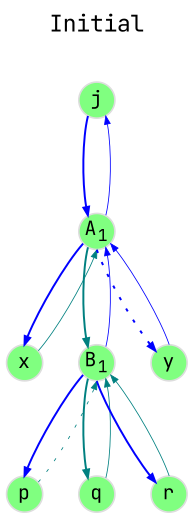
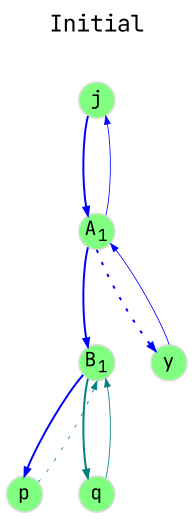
(110, 301) -> none
(83, 302) -> (83, 293)
(25, 363) -> none
(169, 494) -> none
